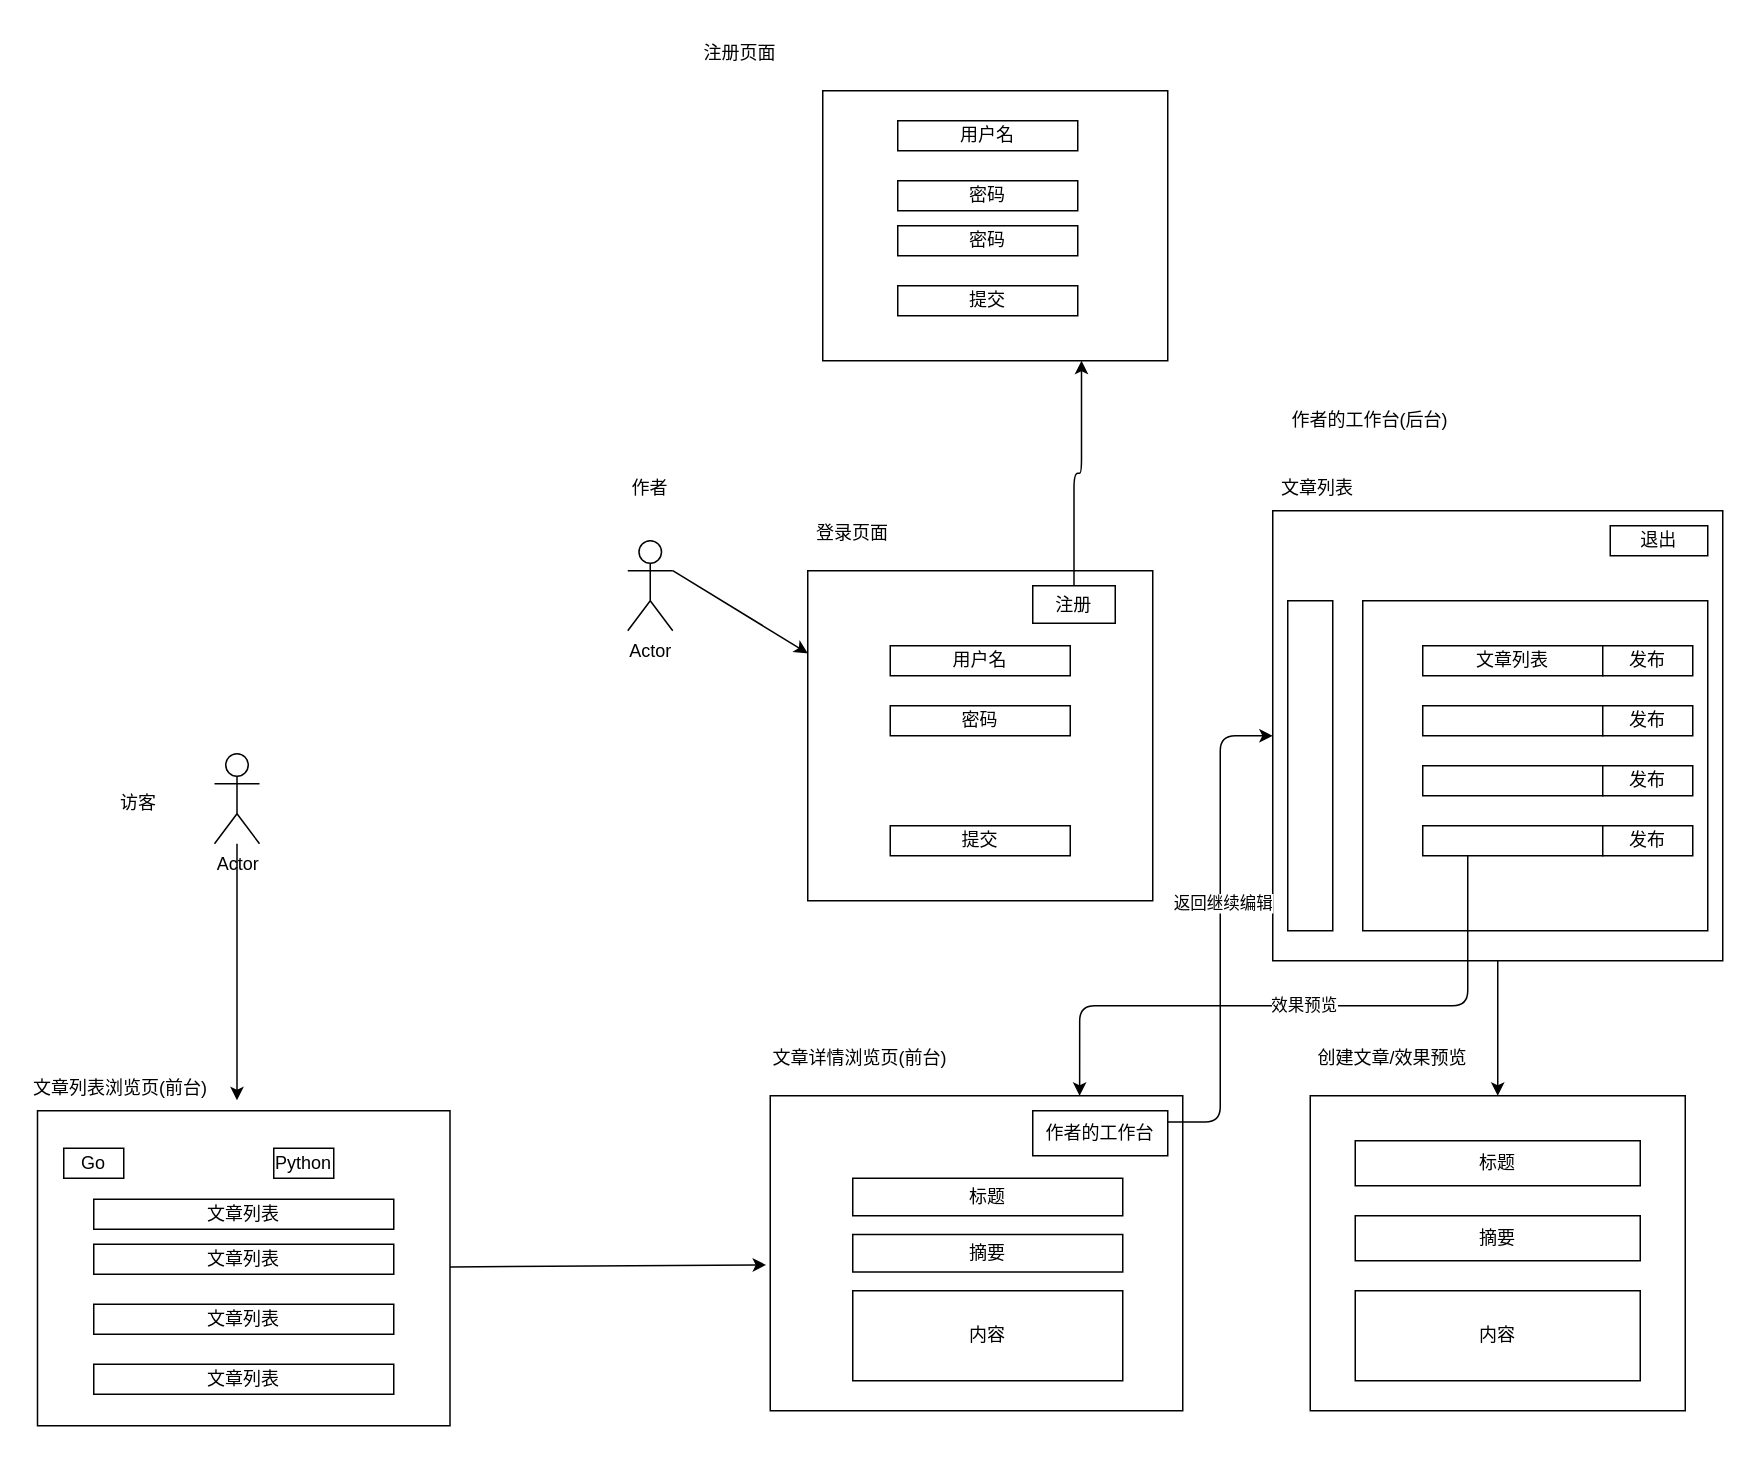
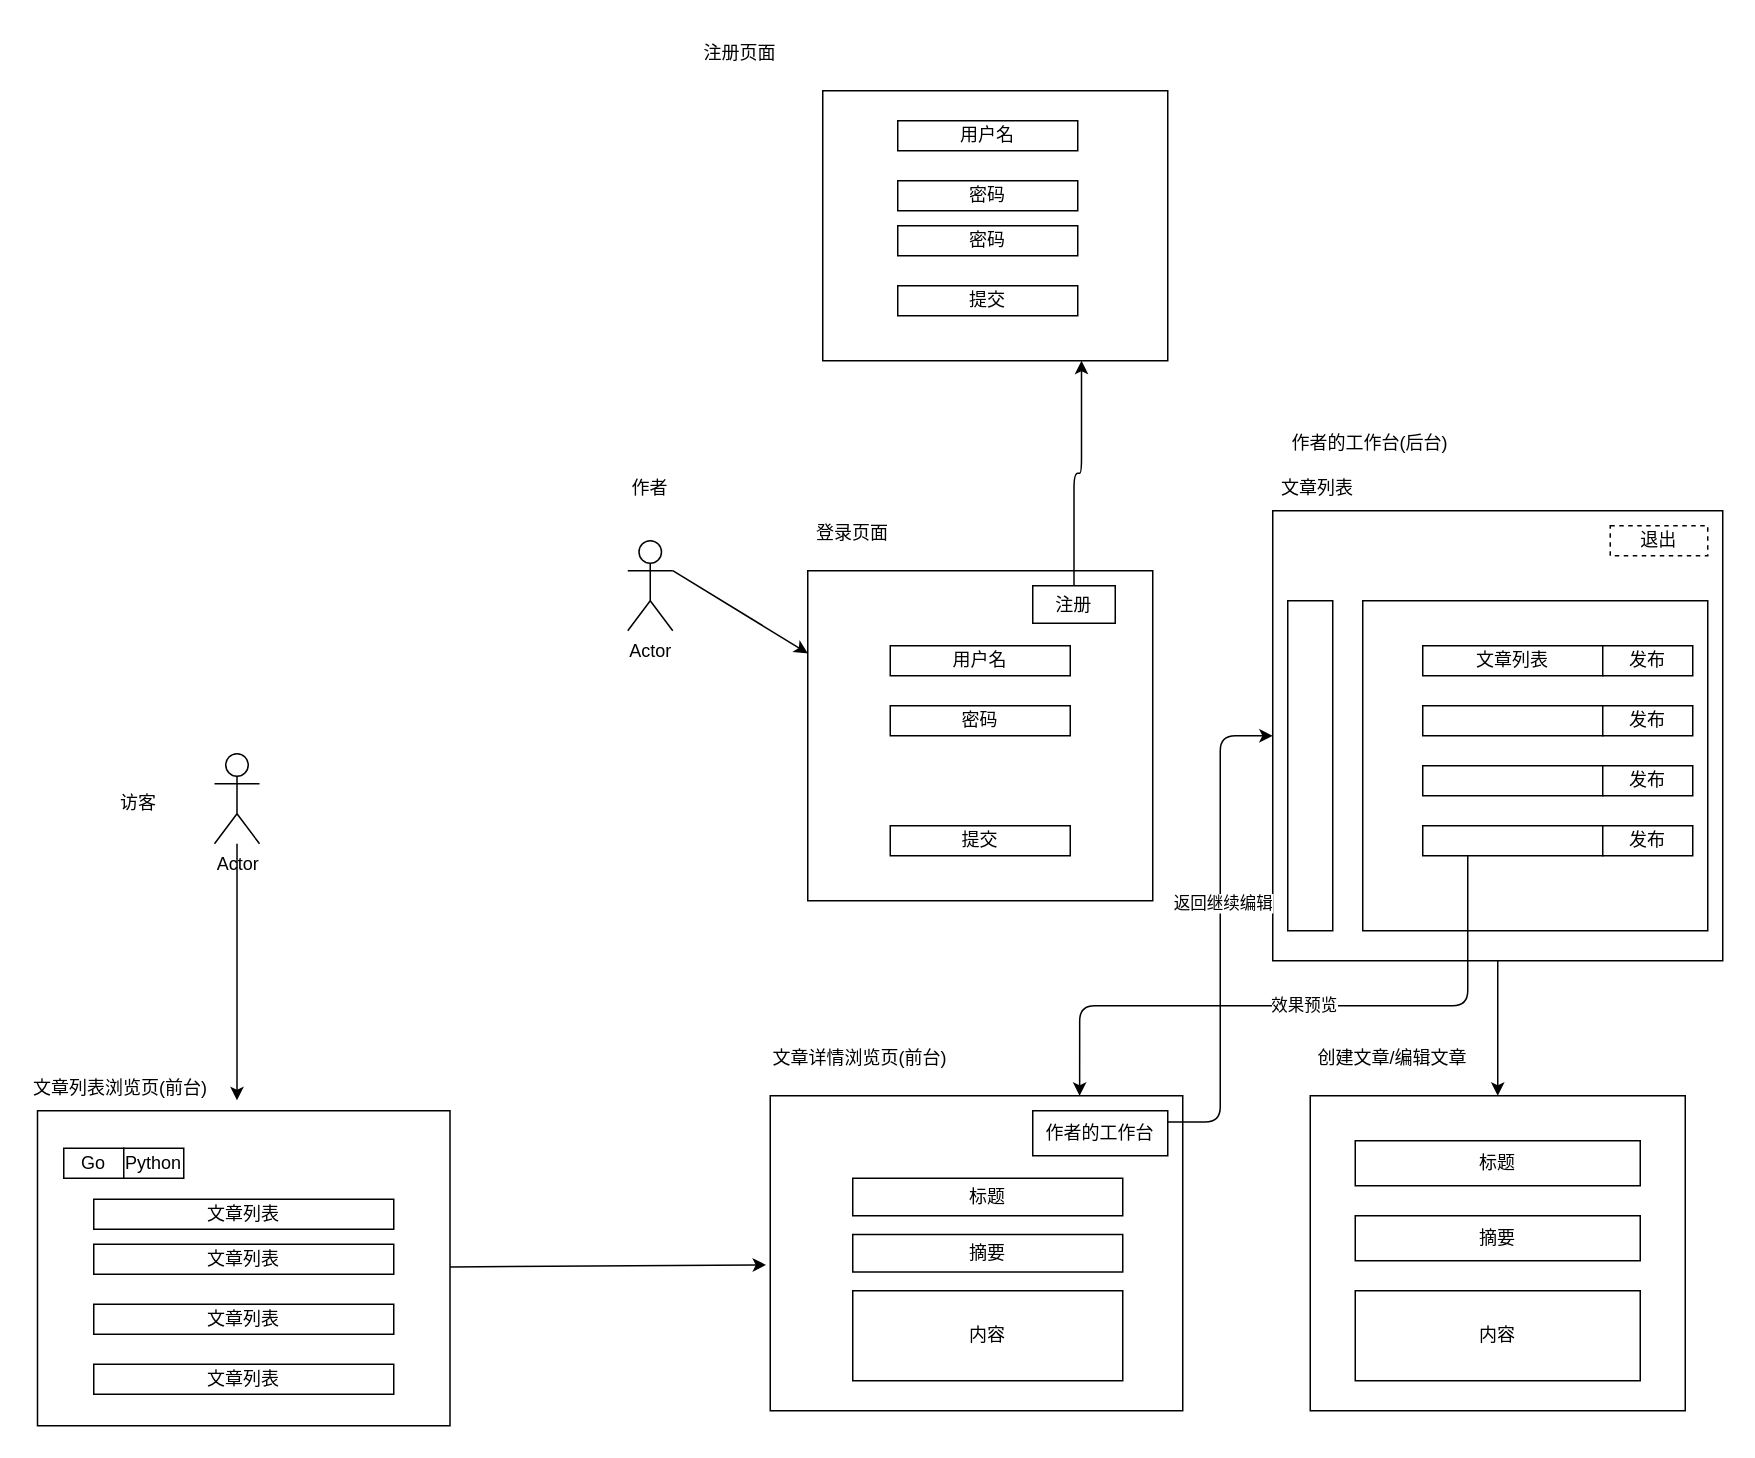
(1370, 421) -> (1370, 443)
(1659, 541) -> (1659, 541)
(1393, 1058) -> (1393, 1058)
(304, 1163) -> (154, 1163)
